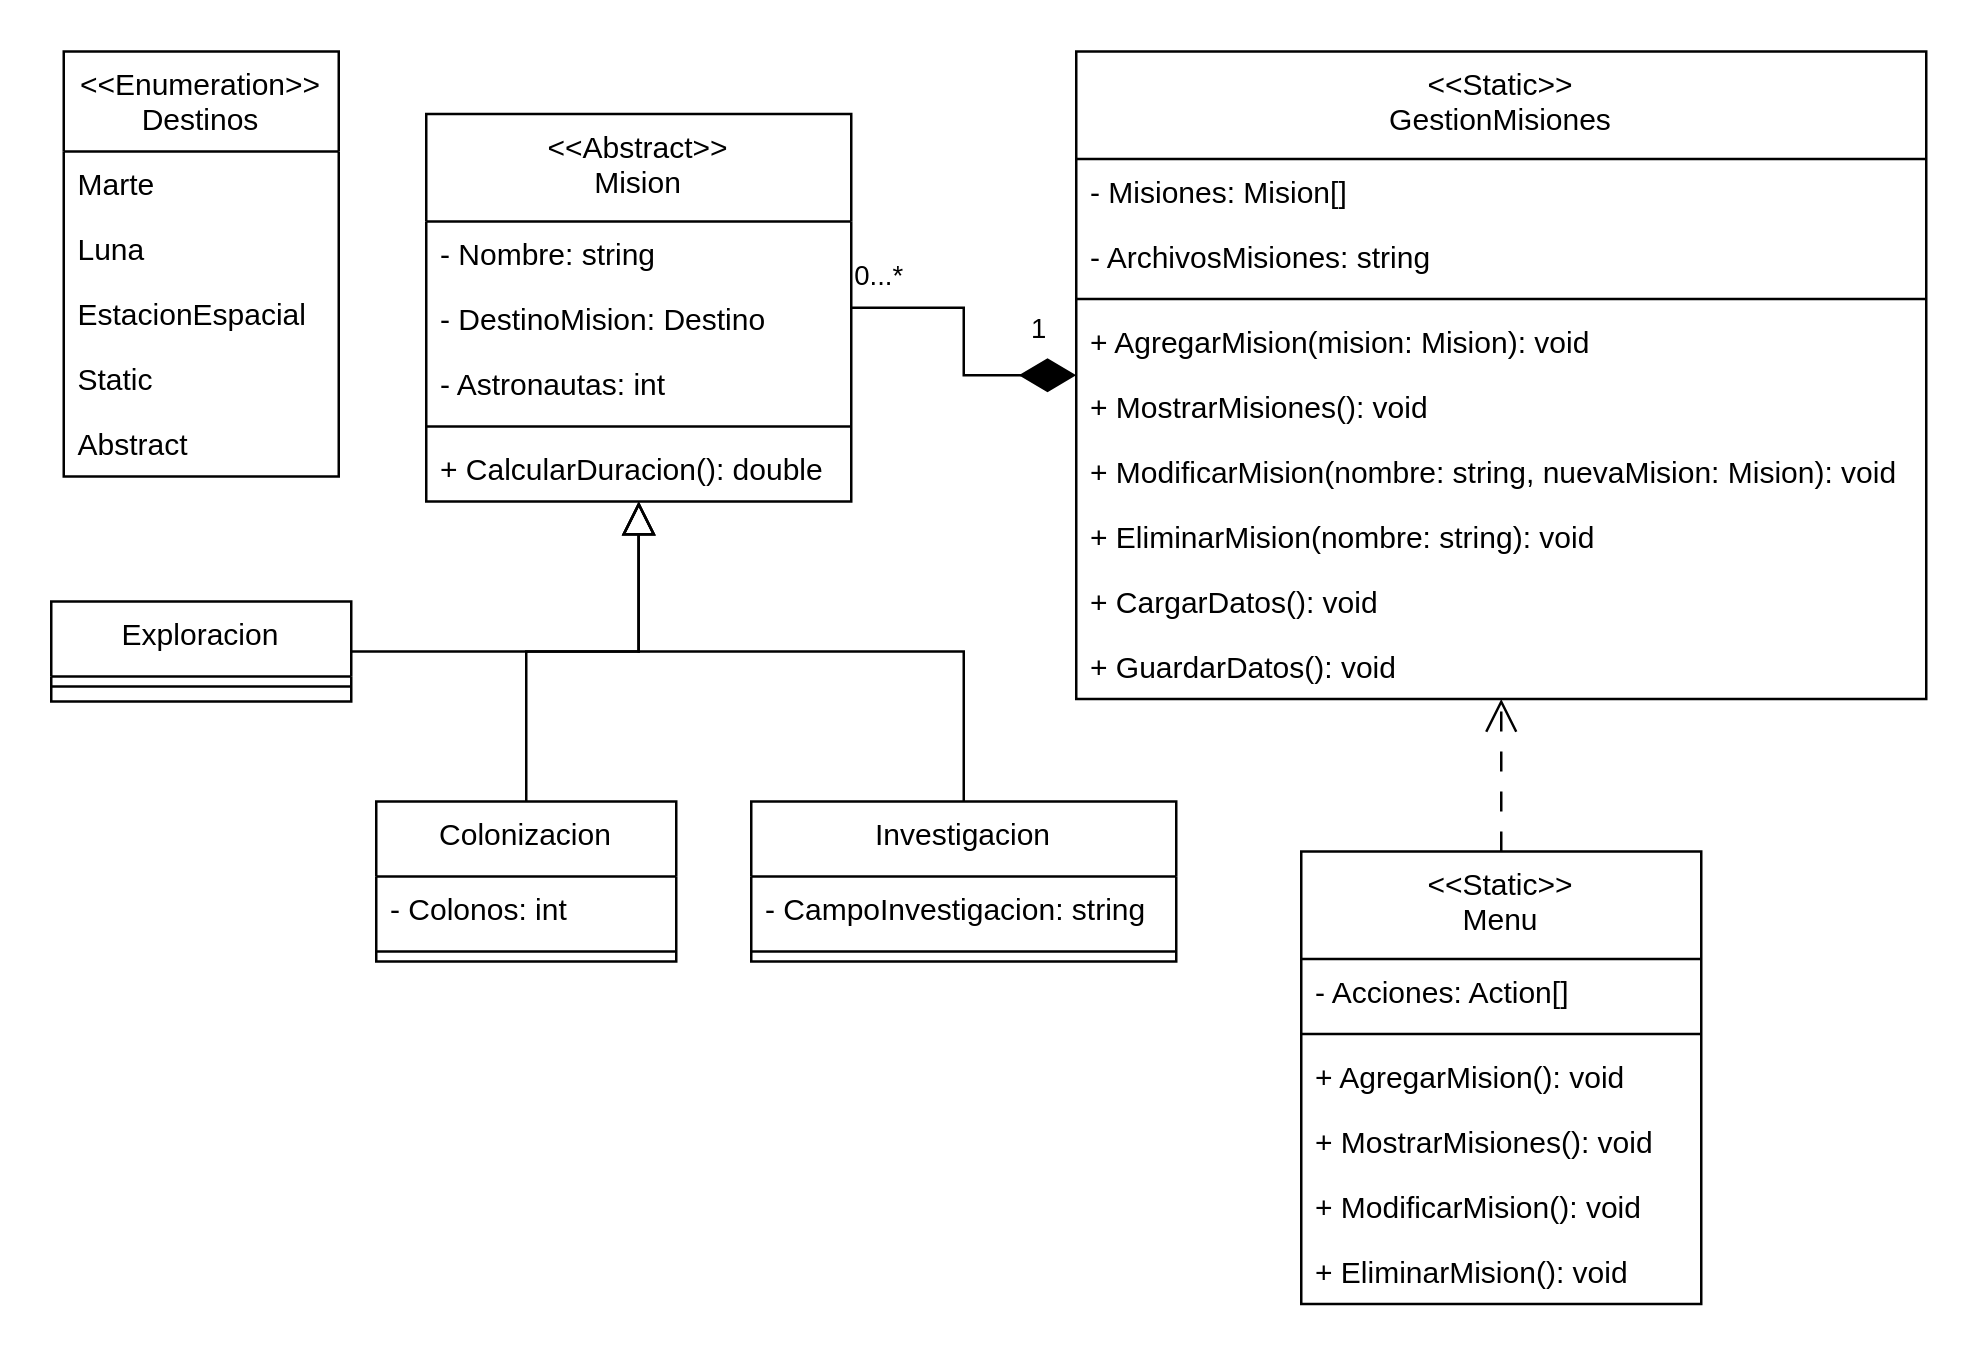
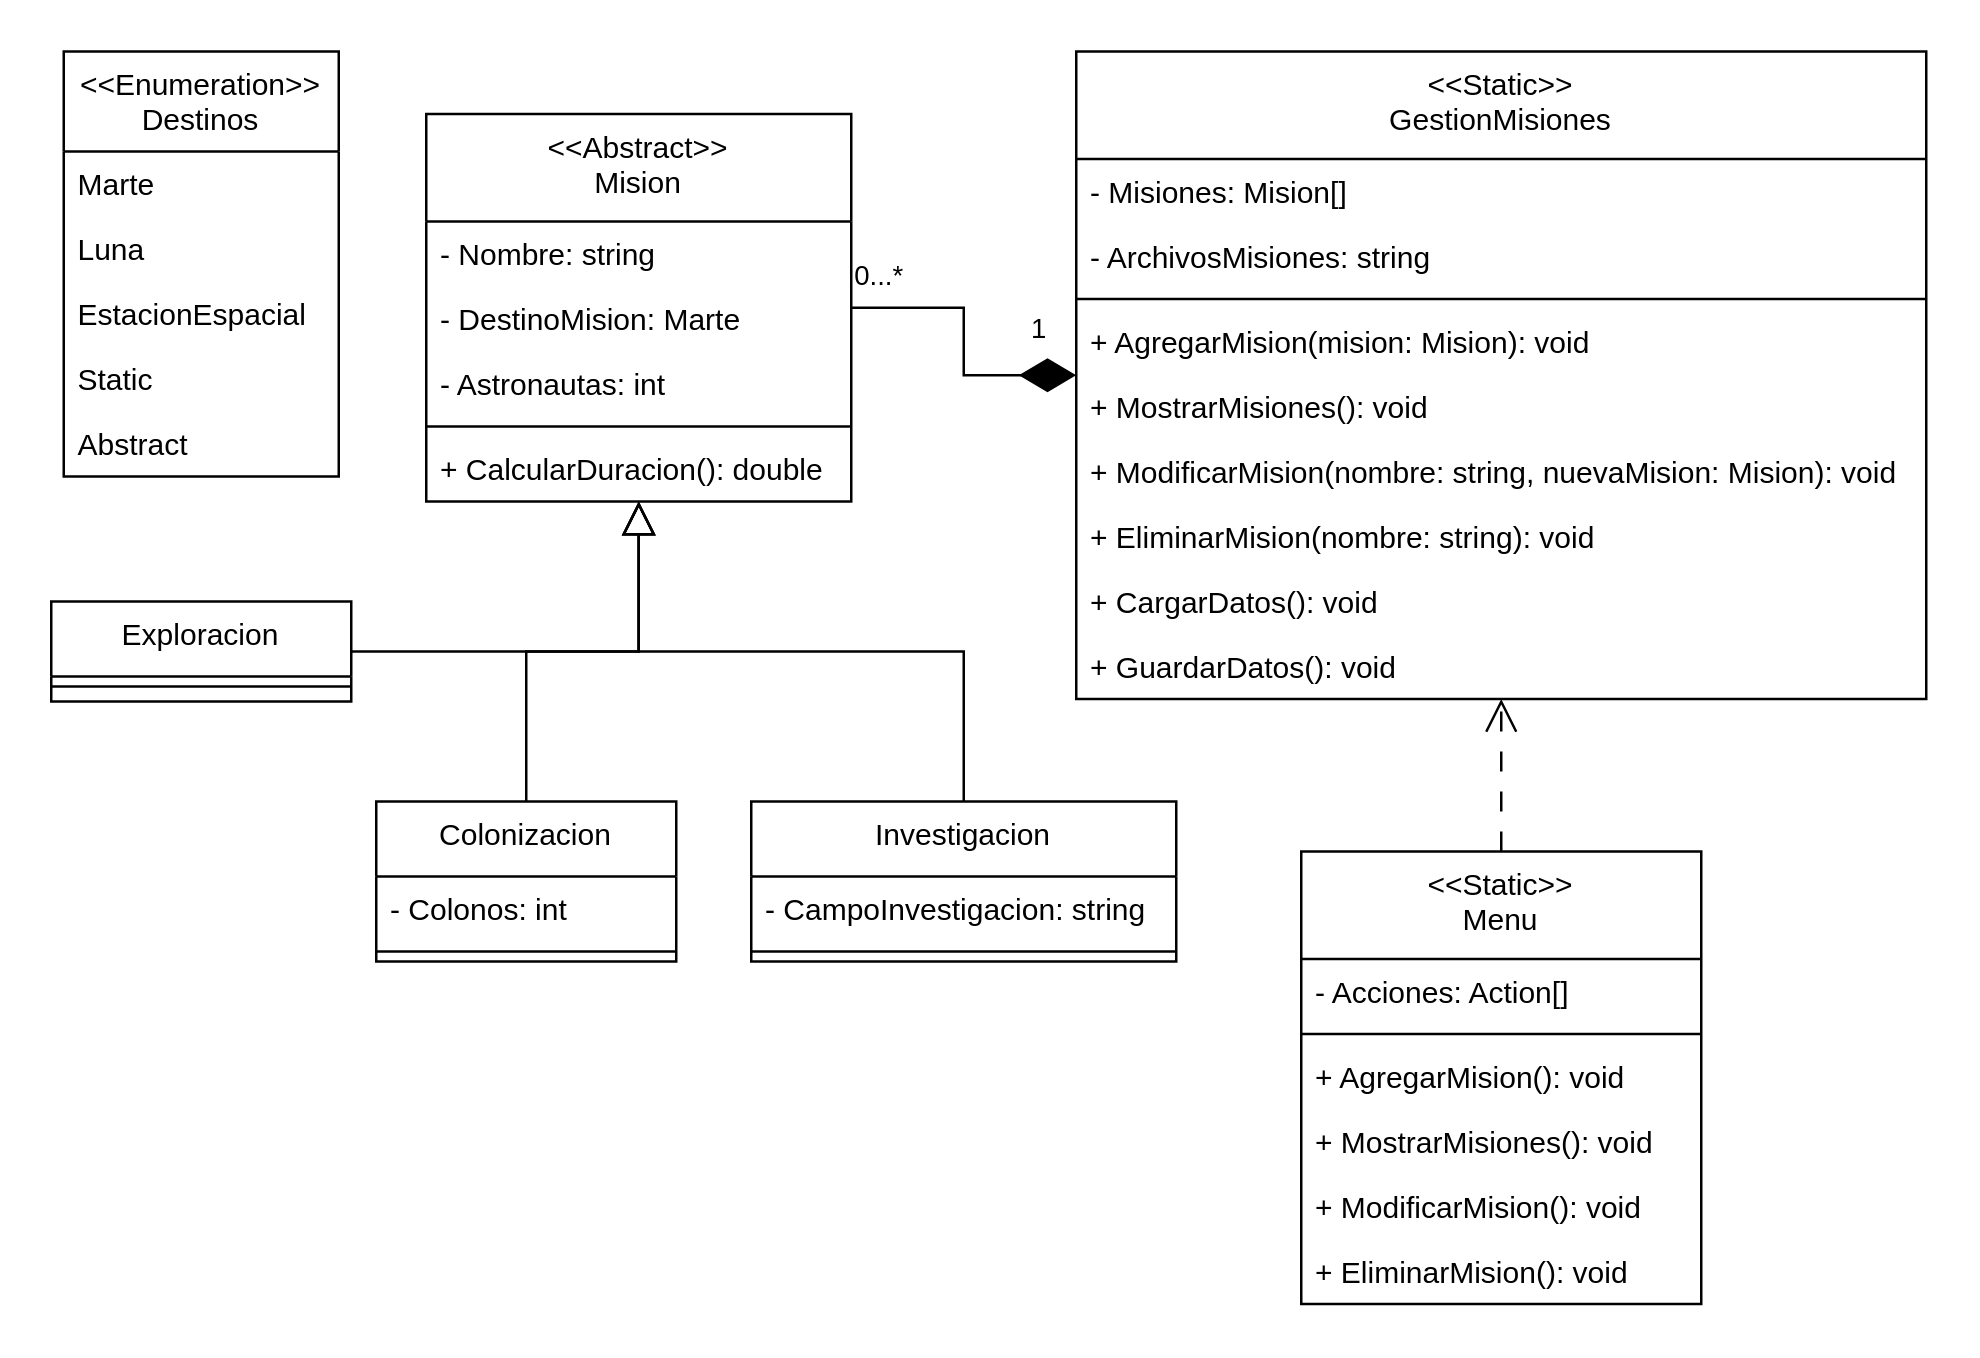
(614, 320) -> (601, 320)
